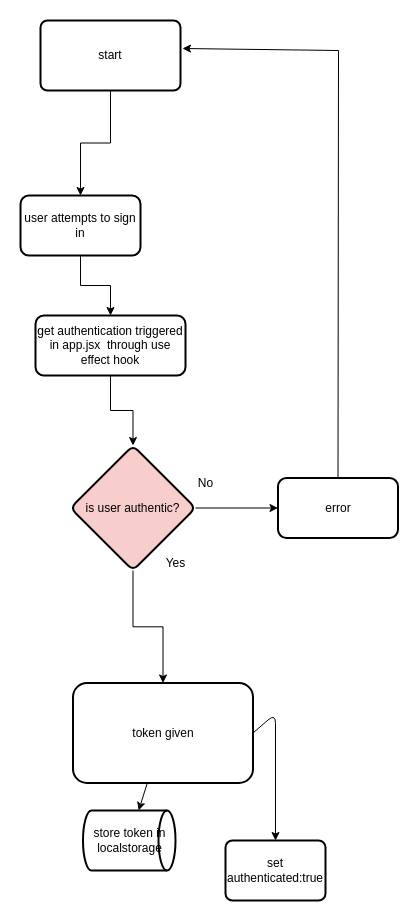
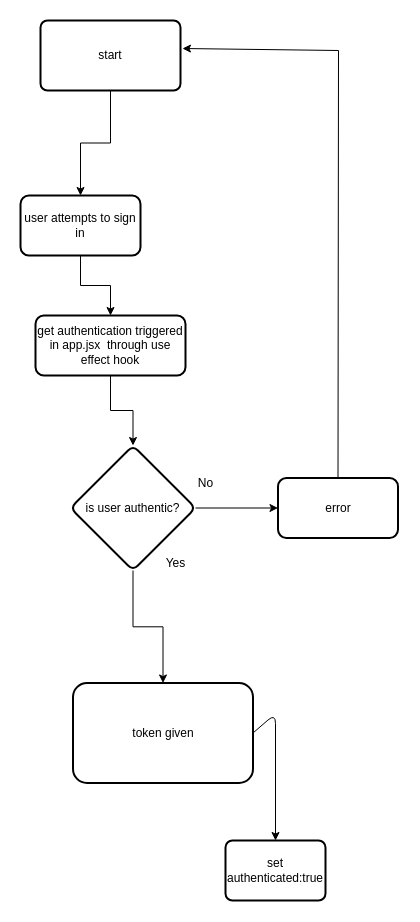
(133, 508) -> (133, 508)
(144, 794) -> none
(129, 841) -> none
